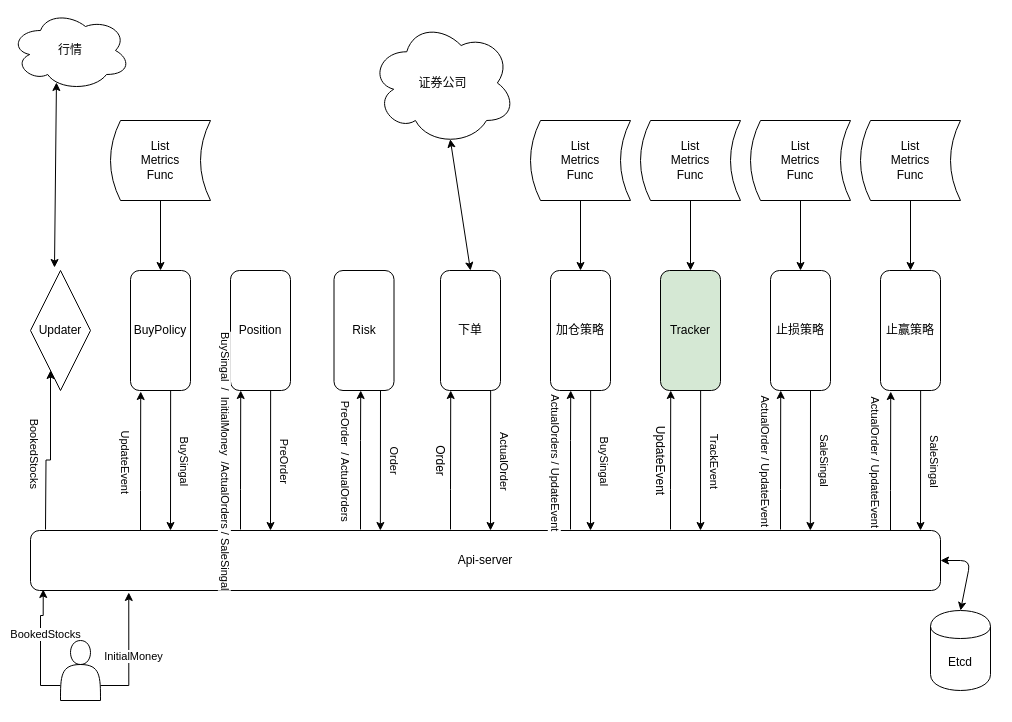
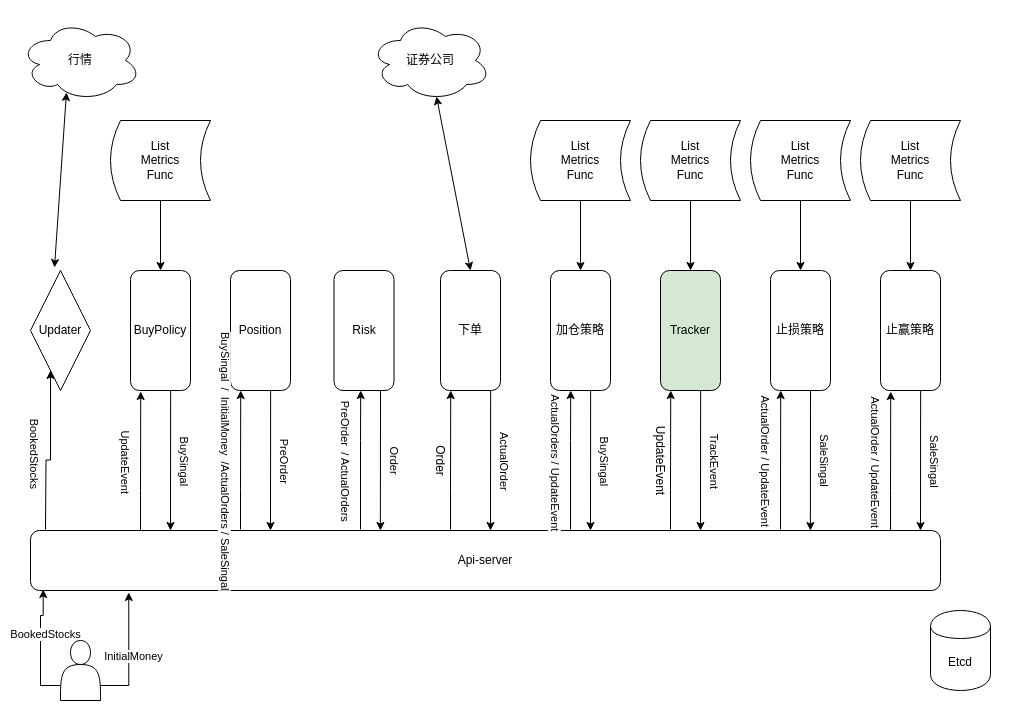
(71, 51) -> (81, 61)
(443, 83) -> (431, 61)
(968, 575) -> none
